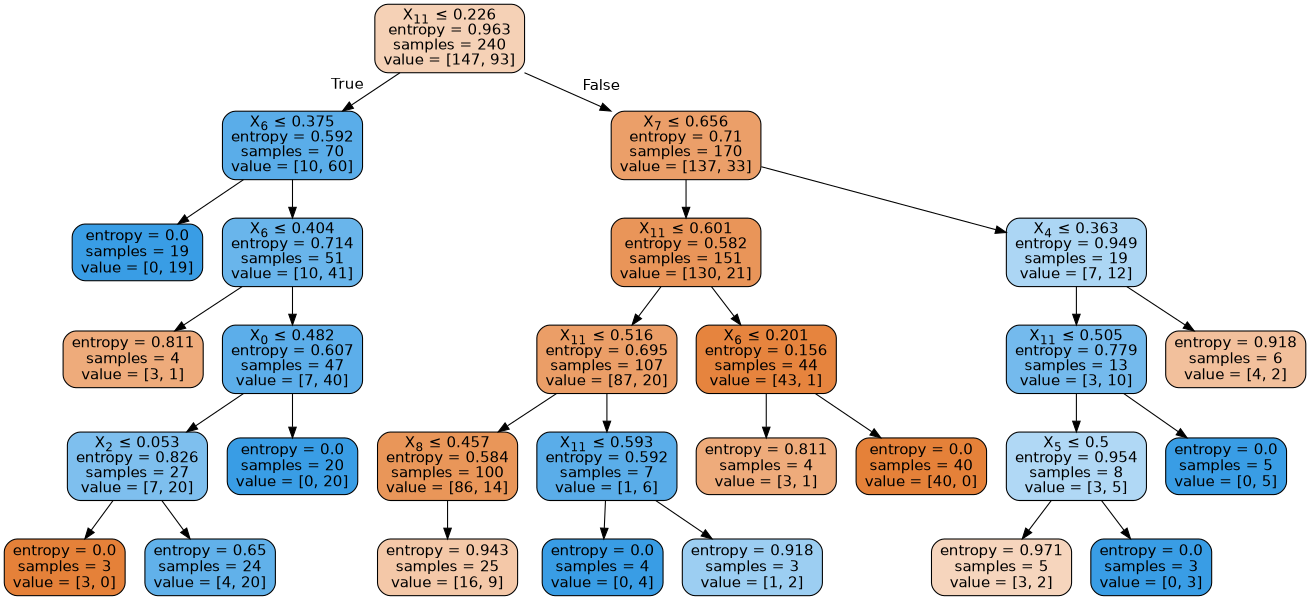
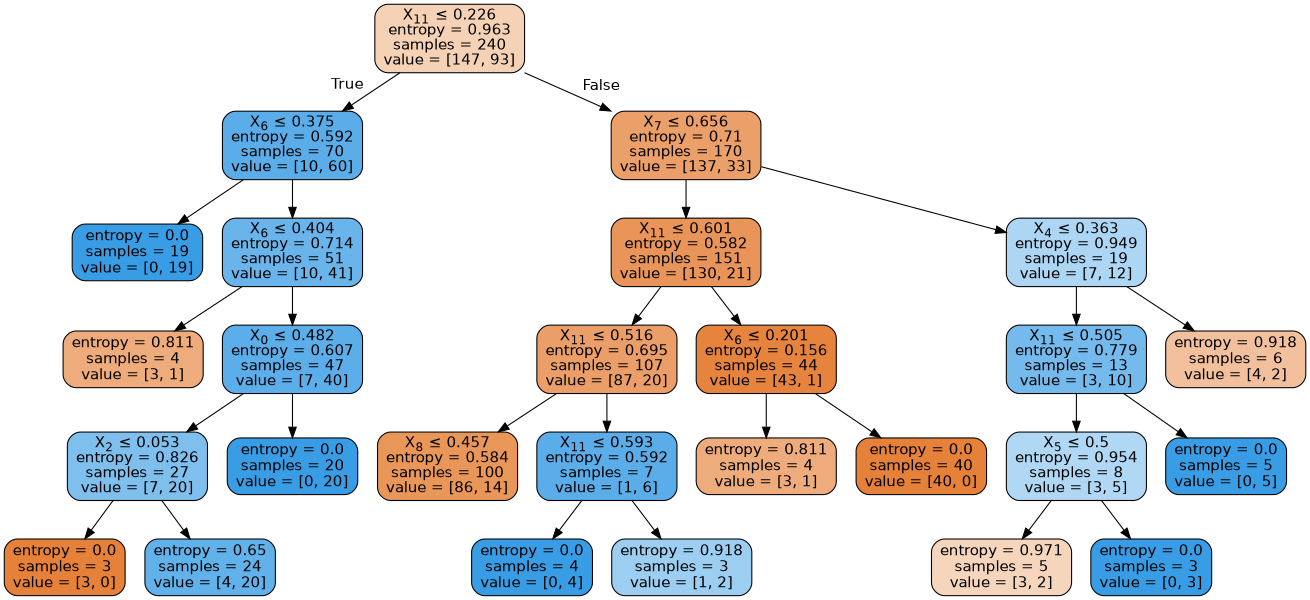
(448, 567) -> none
